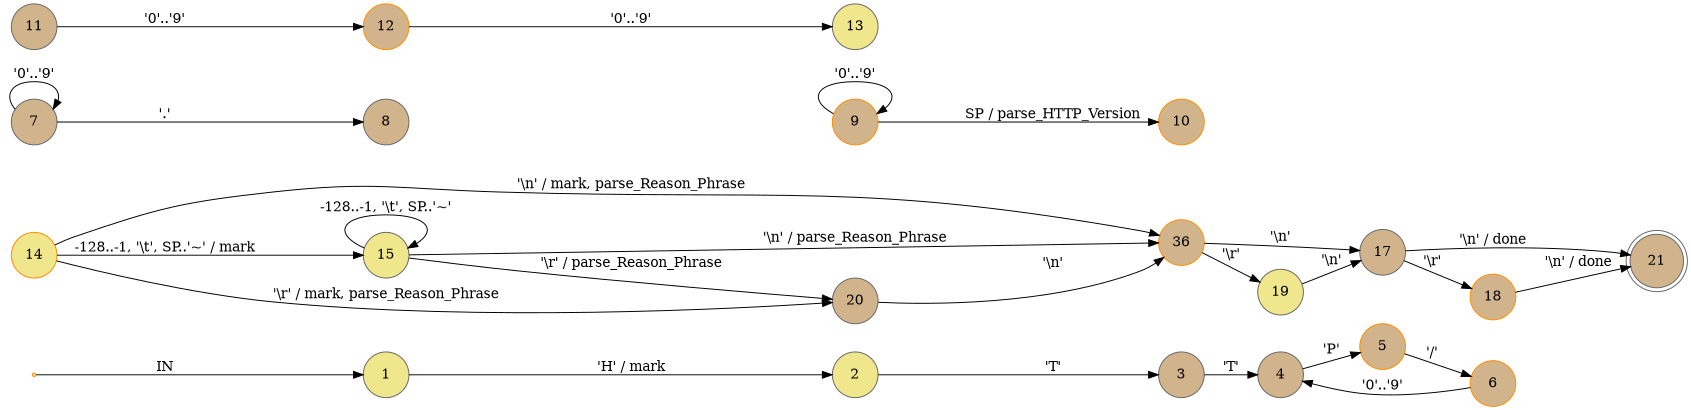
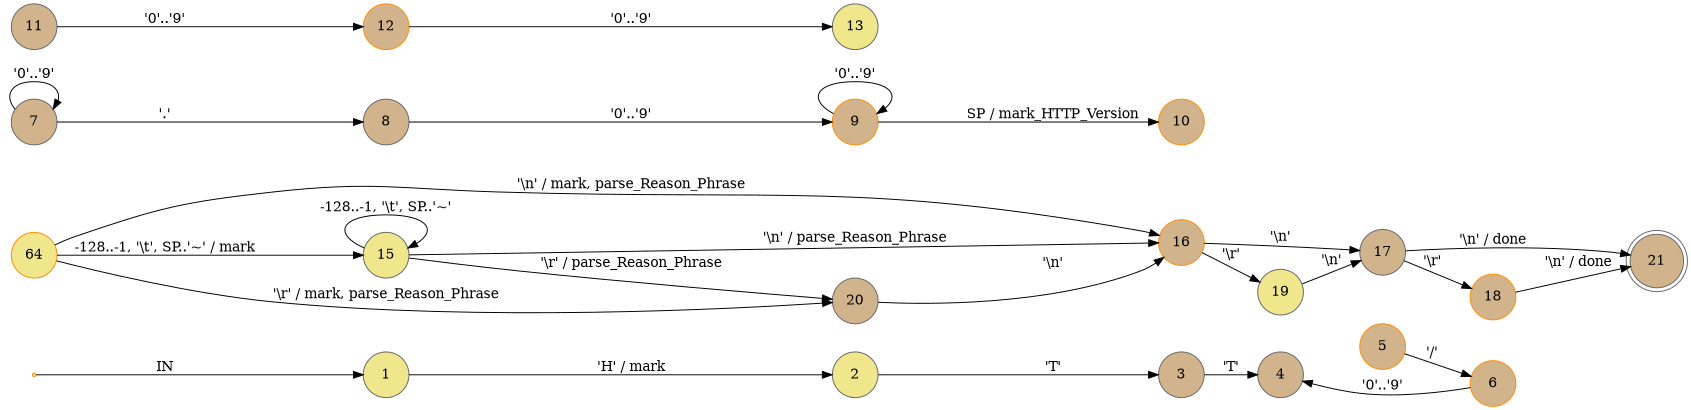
(1053, 115) -> (1053, 115)
none -> (616, 122)
(1181, 243) -> (1181, 243)
(34, 255) -> (34, 255)
(1327, 362) -> none
